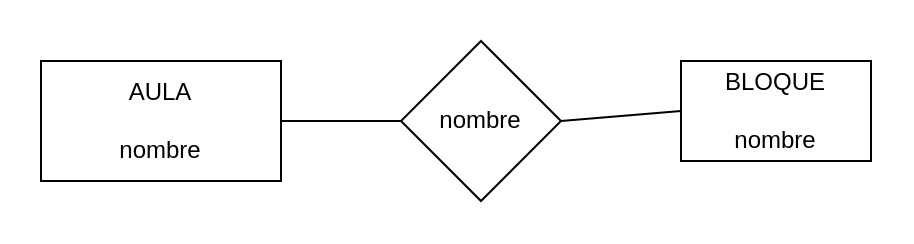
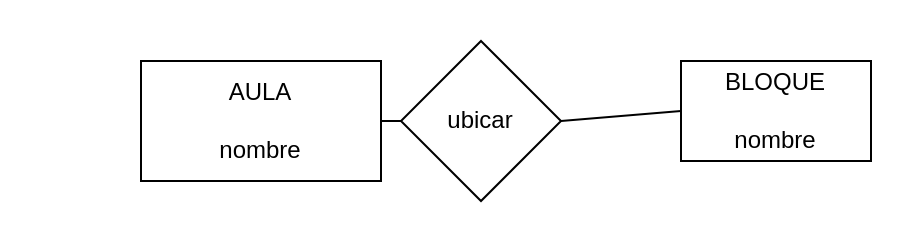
(161, 121) -> (261, 121)
(481, 121) -> (481, 121)
